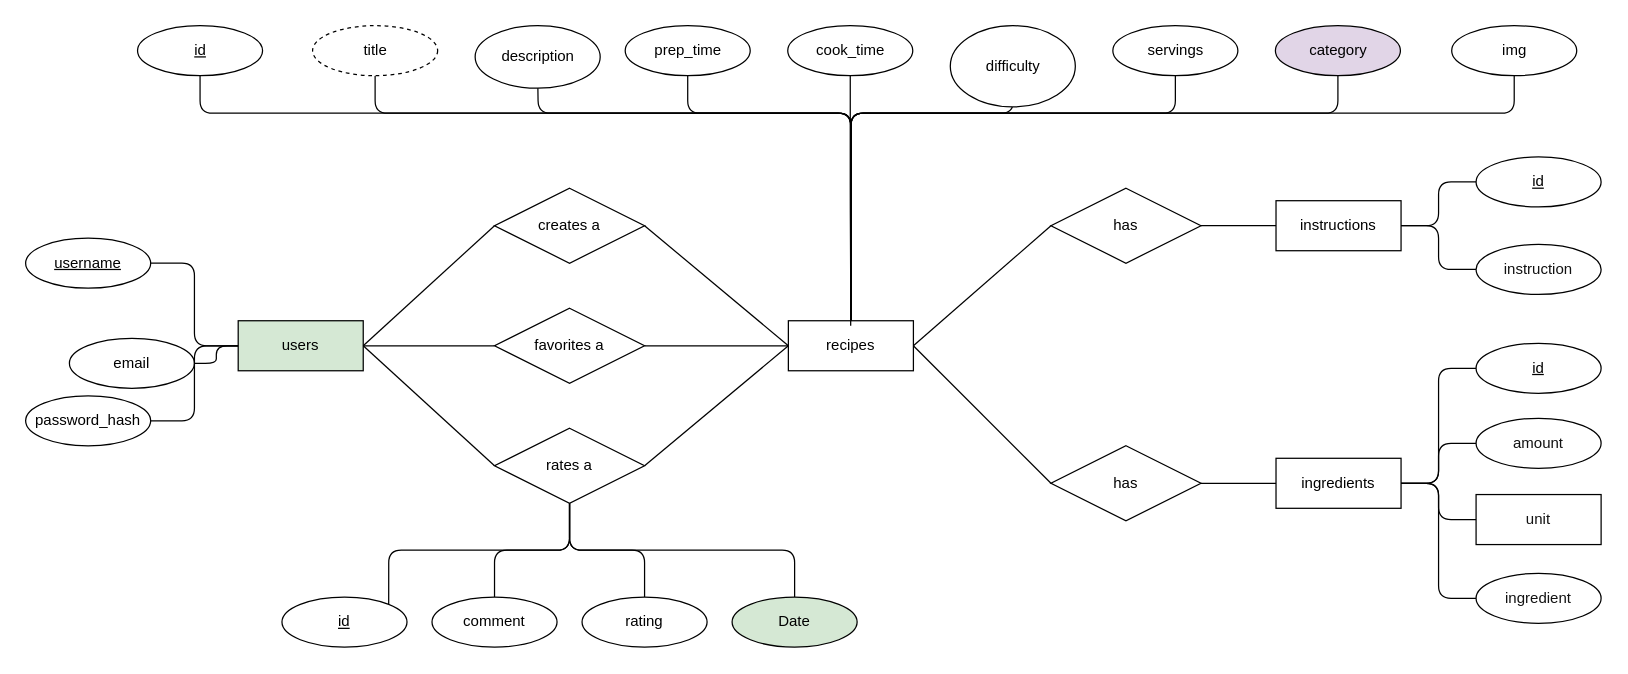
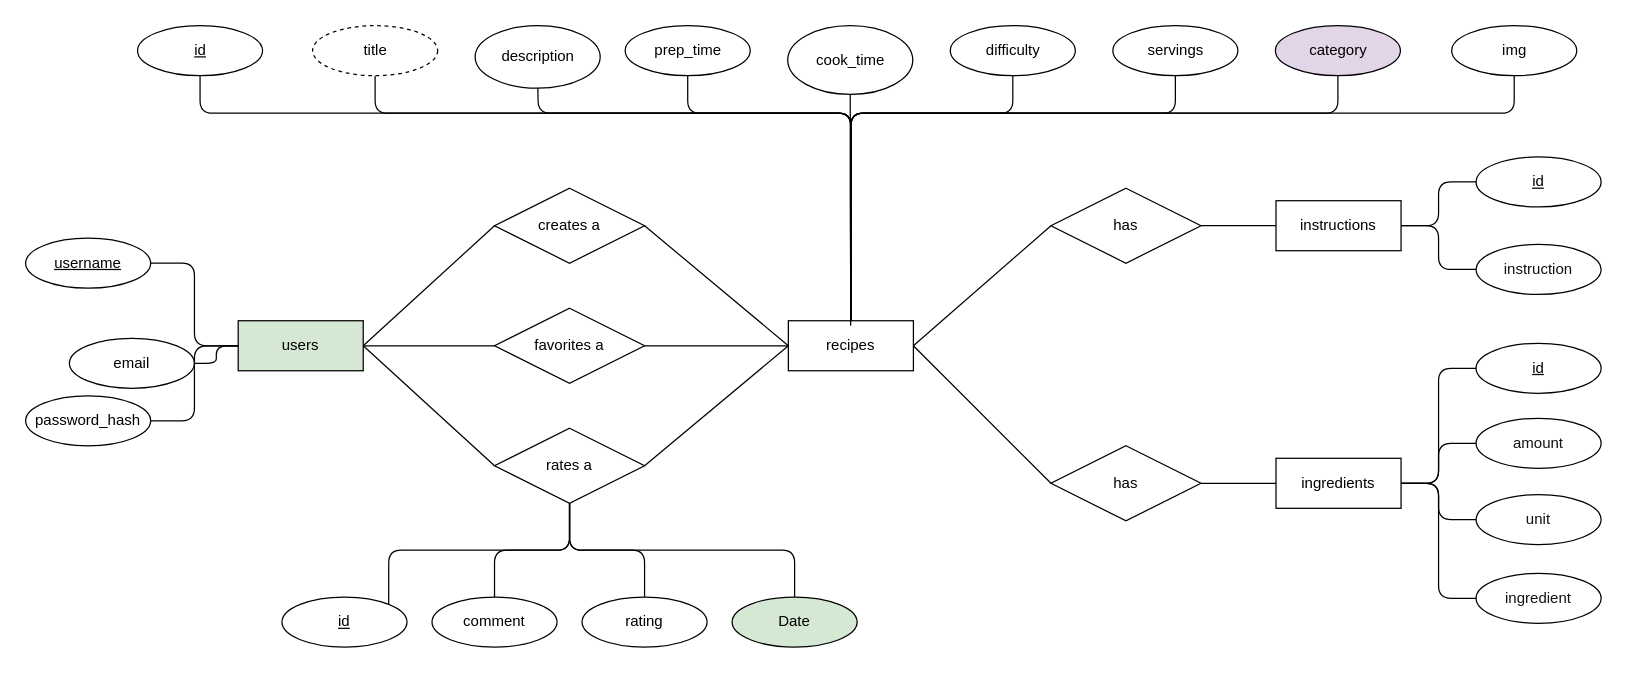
(850, 51) -> (850, 60)
(1013, 66) -> (1013, 51)
(1538, 519) -> (1538, 519)
